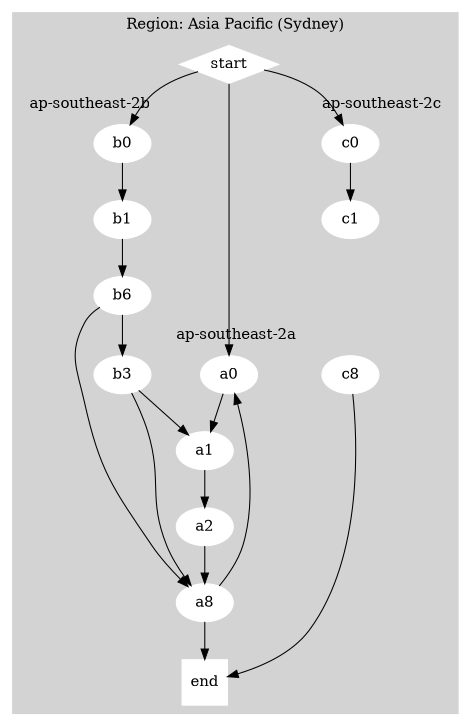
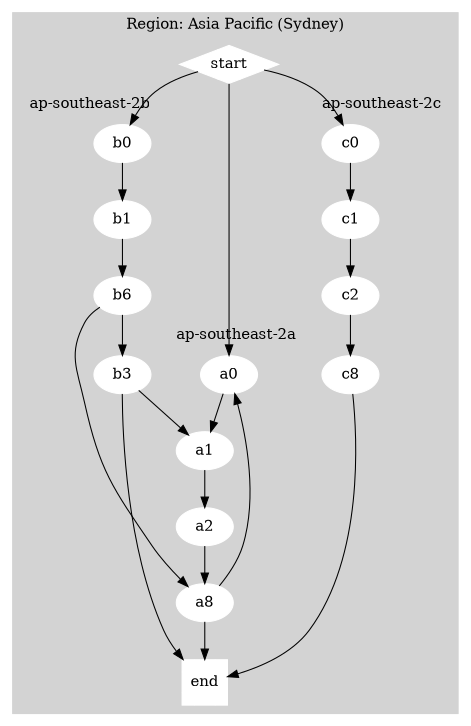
none -> (350, 296)
(156, 486) -> (135, 533)
